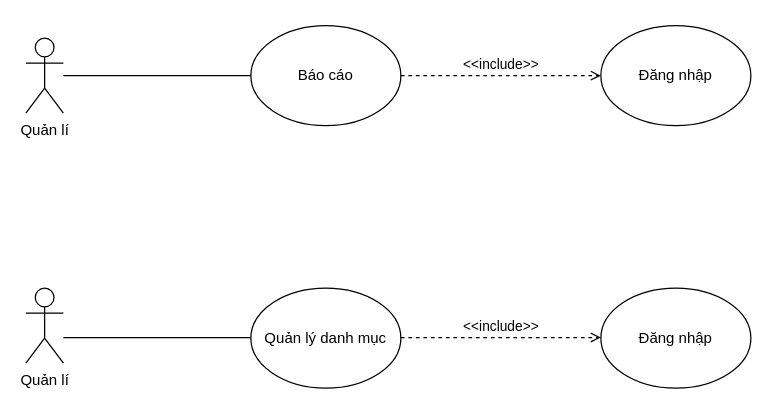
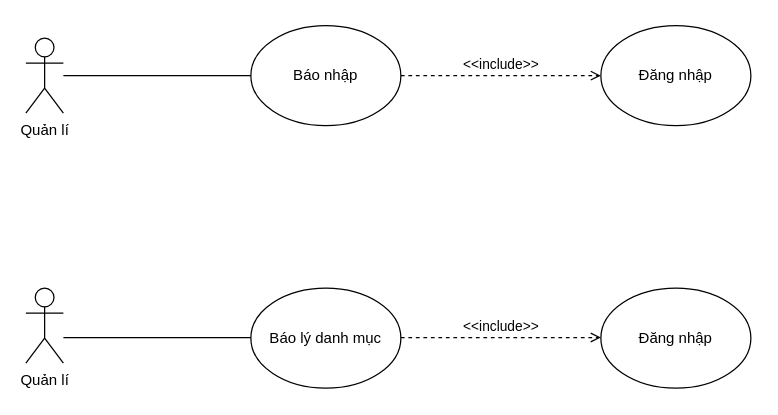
(326, 76) -> (326, 76)
(326, 338) -> (326, 338)
